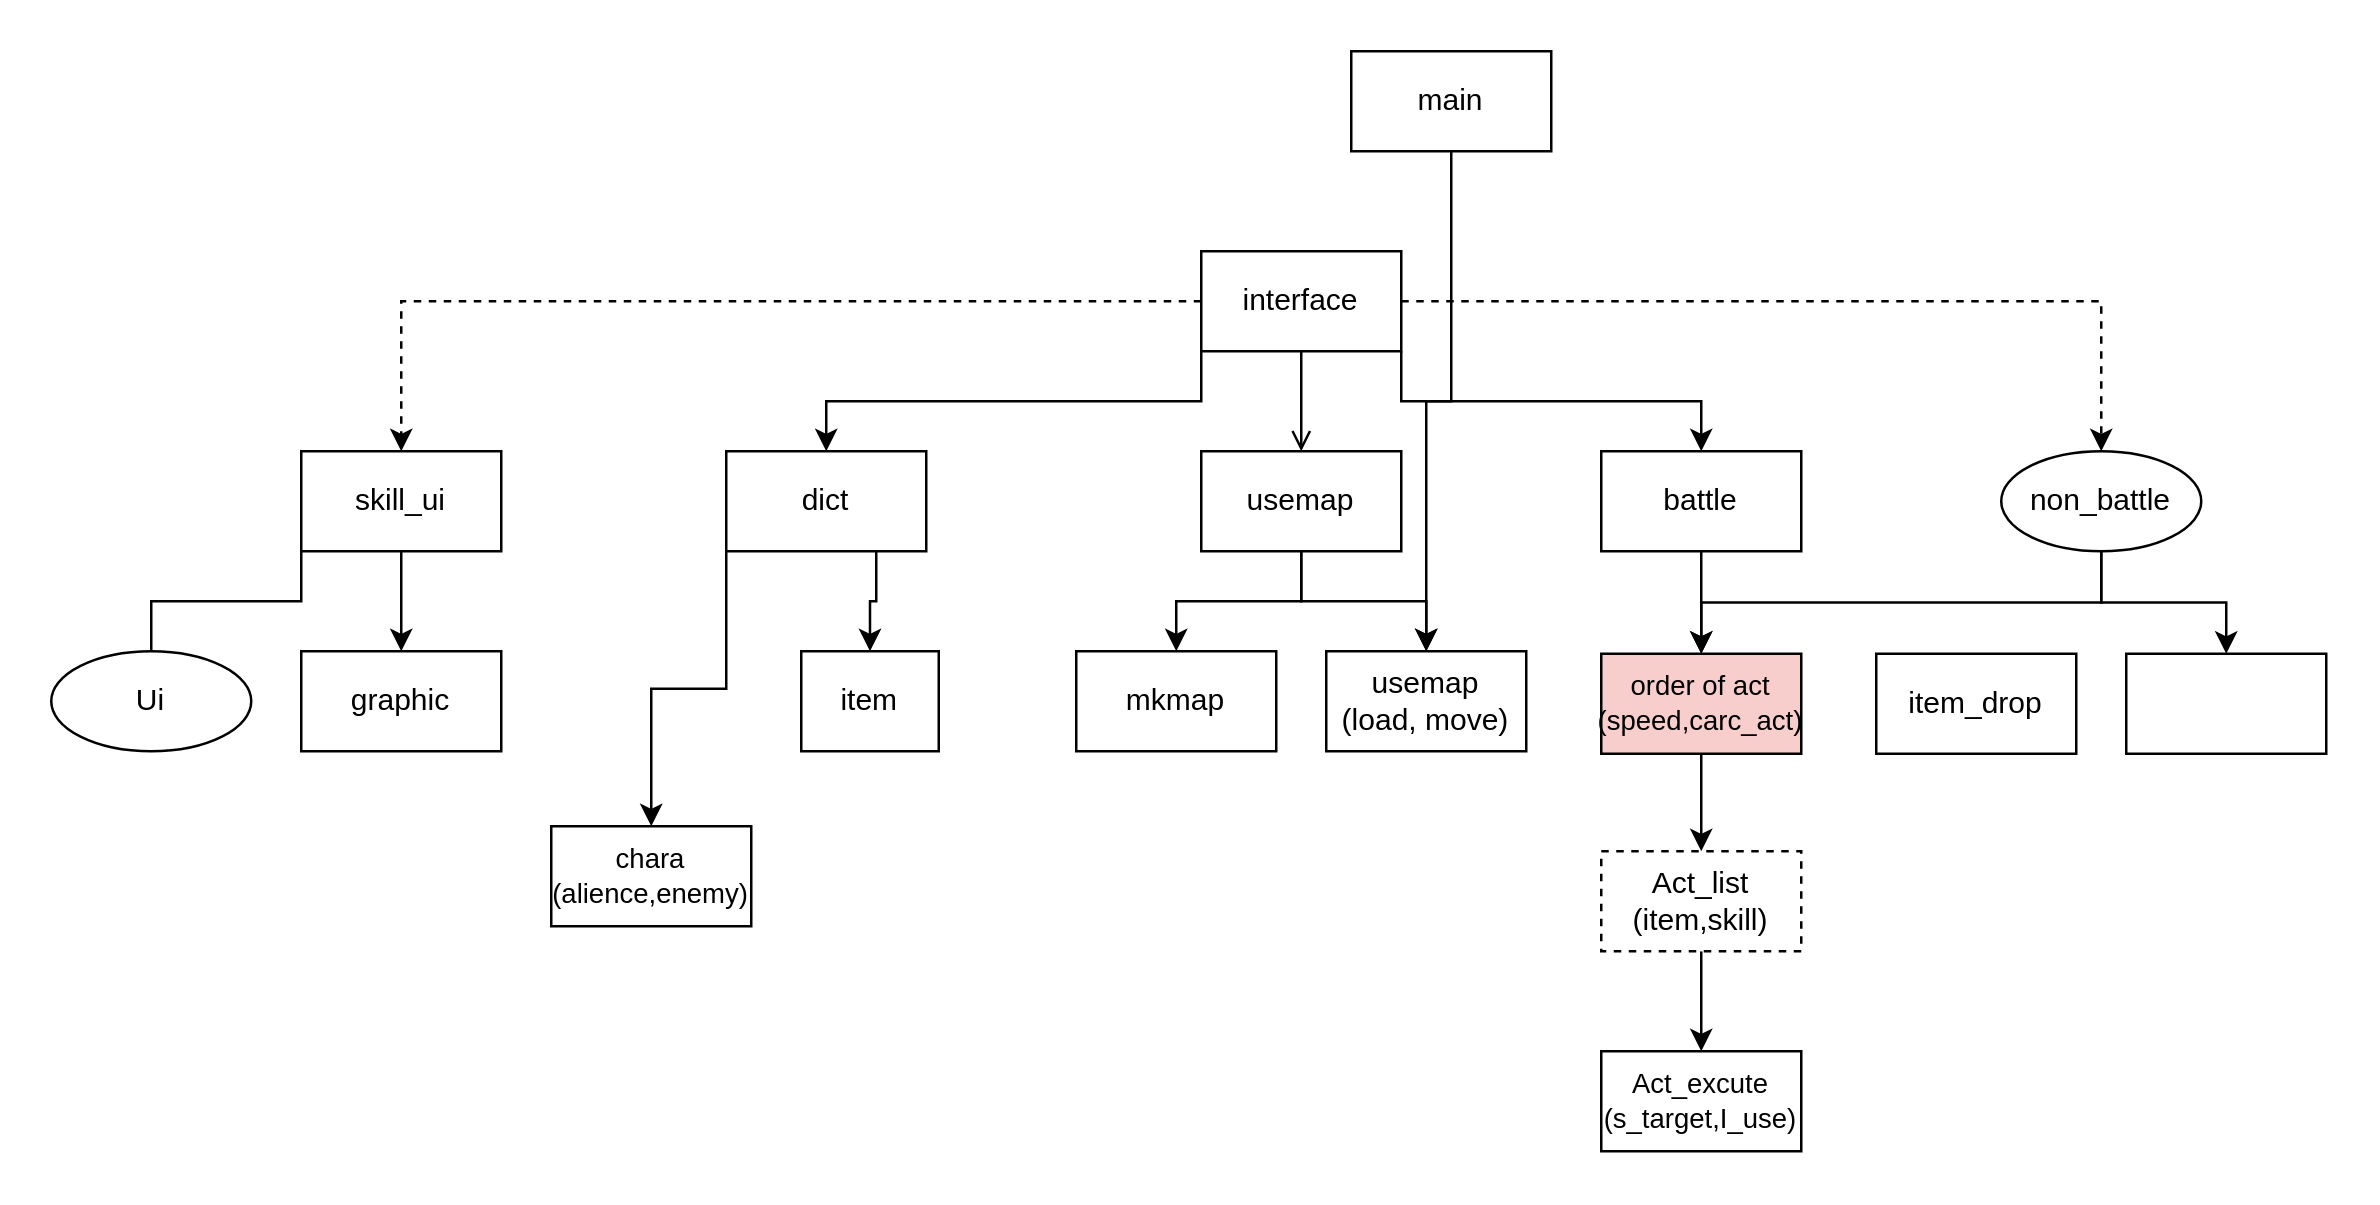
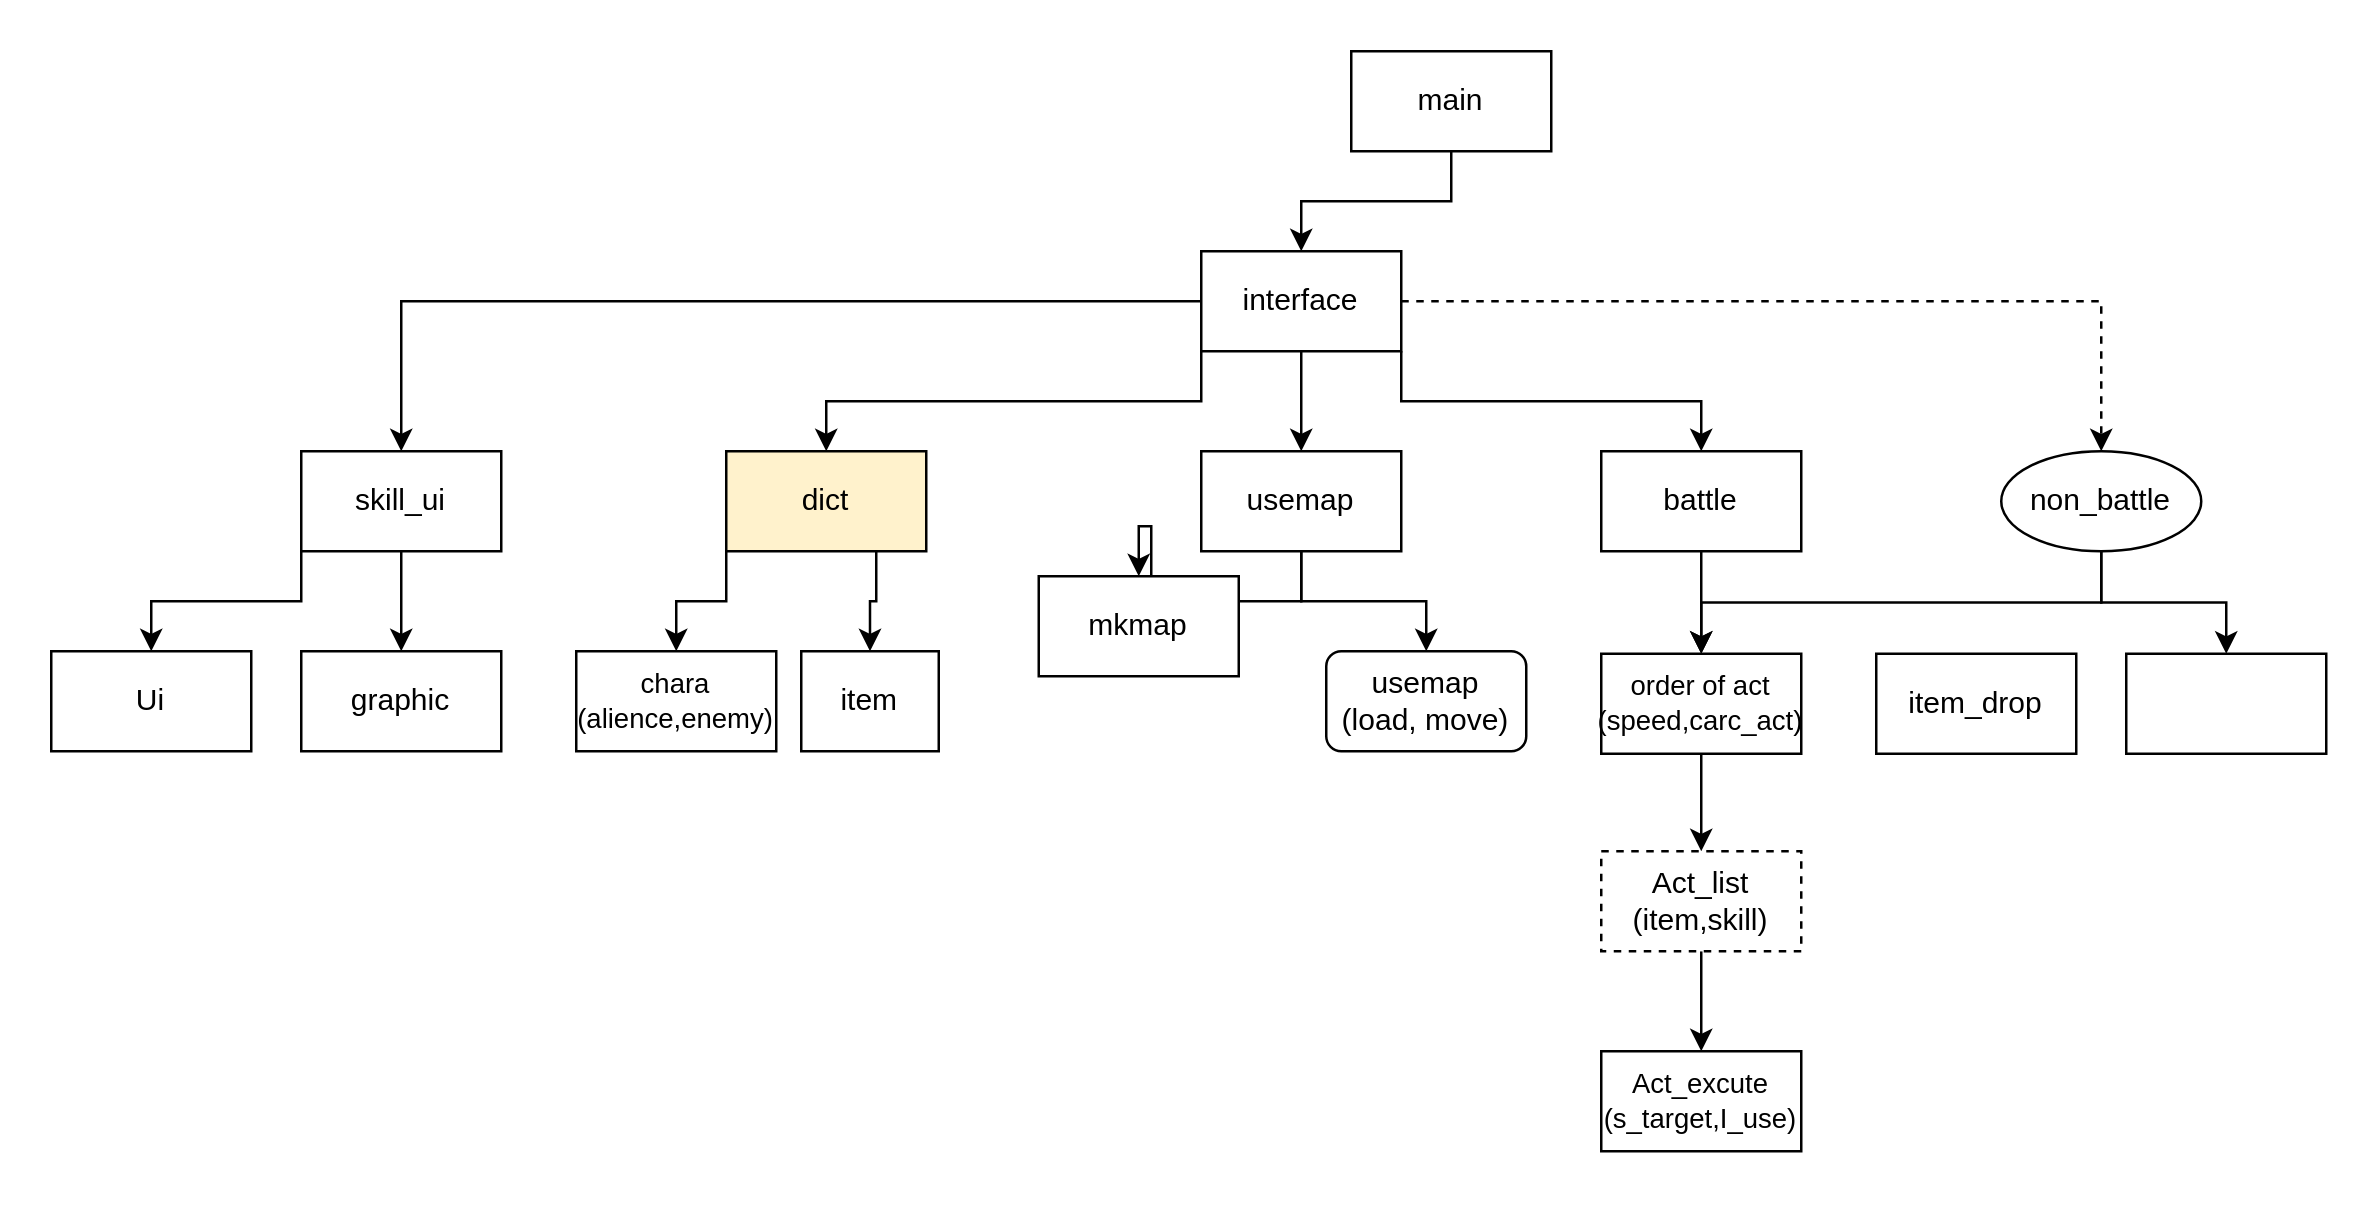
(734, 301) -> (734, 301)
(1301, 437) -> (1301, 433)
(826, 501) -> (826, 501)
(1426, 501) -> (1361, 201)
(151, 640) -> (151, 633)
(151, 701) -> (151, 701)
(1176, 701) -> (1139, 626)
(1426, 701) -> (1426, 701)
(1701, 704) -> (1701, 704)
(651, 876) -> (676, 701)
